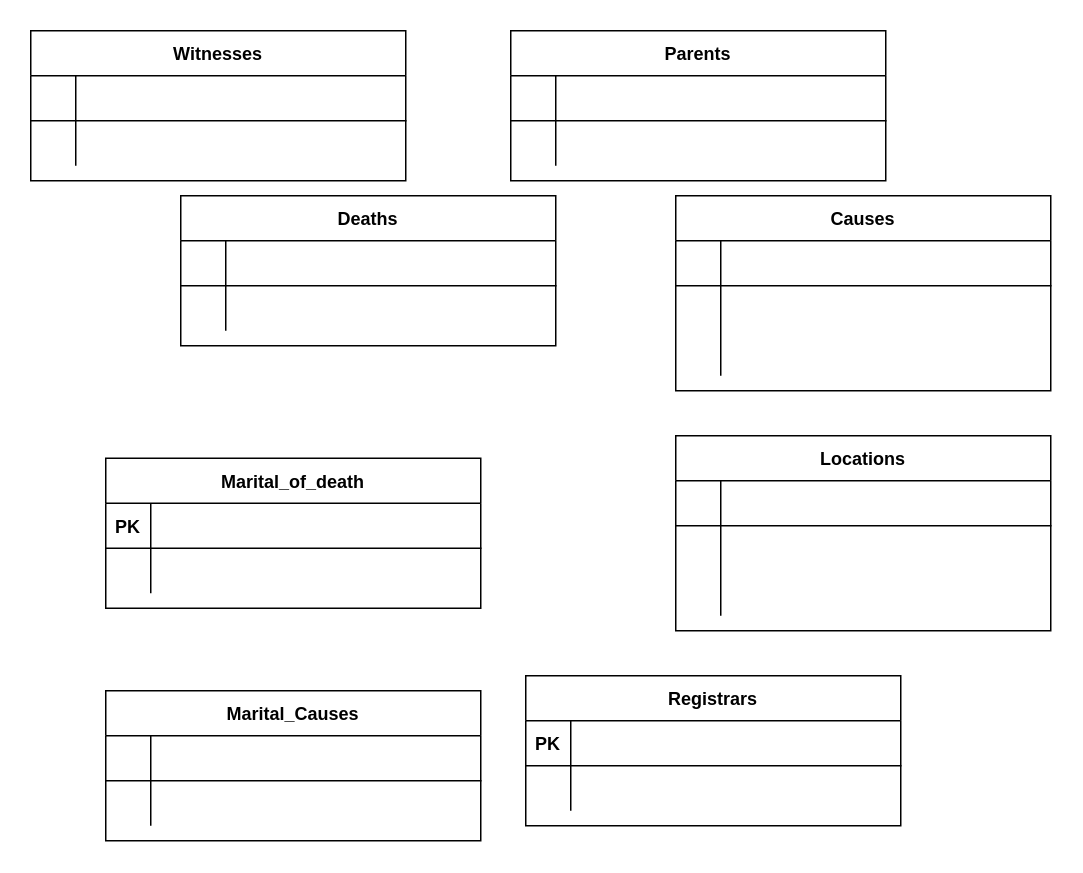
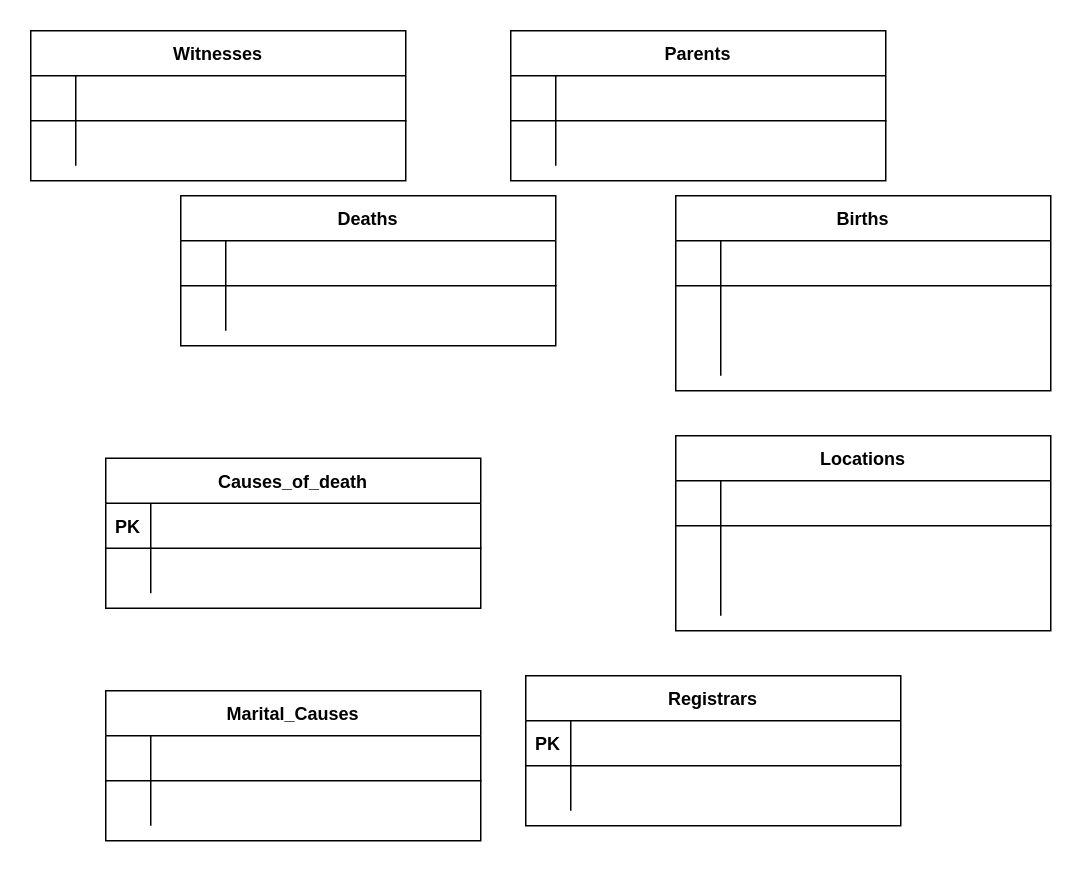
(863, 219) -> (863, 219)
(293, 482) -> (293, 482)
